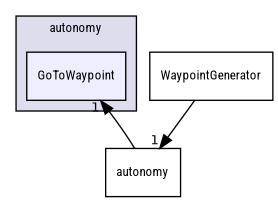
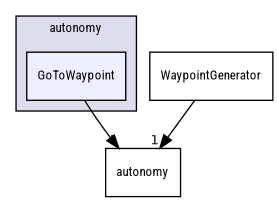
(122, 130) -> (97, 119)
